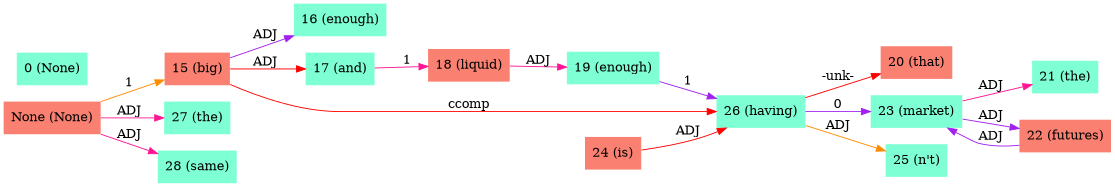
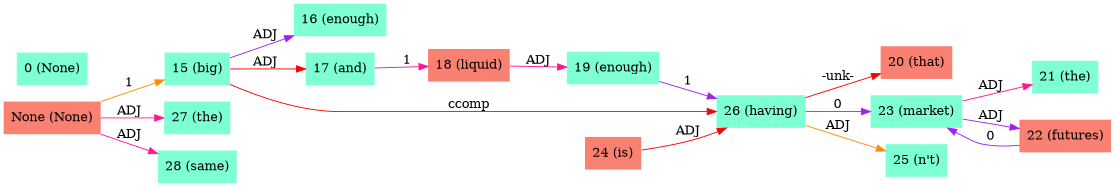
(197, 69) -> (197, 69)
(991, 136) -> (991, 136)
